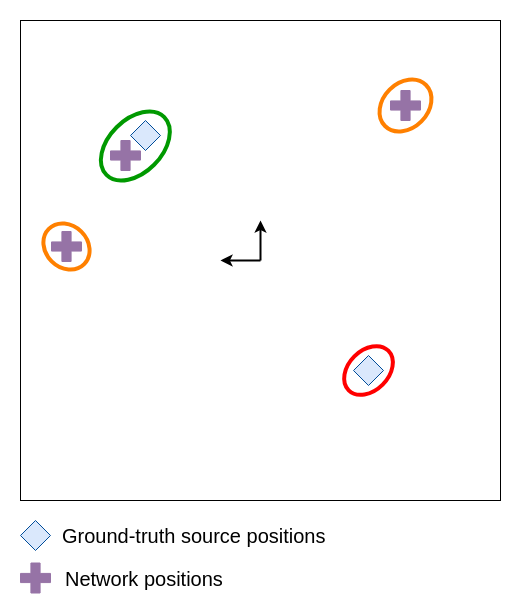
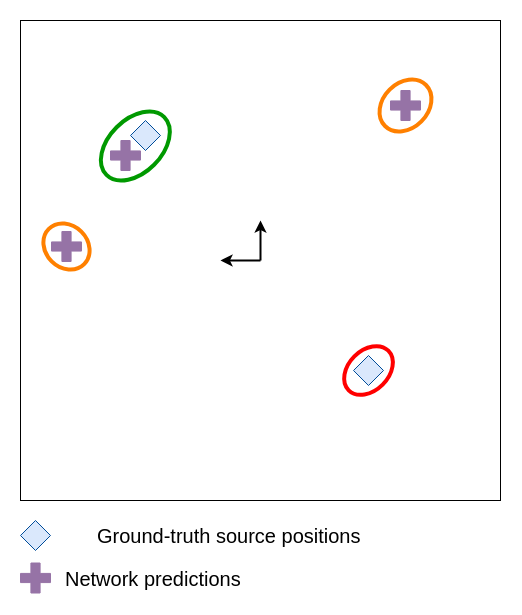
(206, 536) -> (241, 536)
(153, 579) -> (164, 579)
